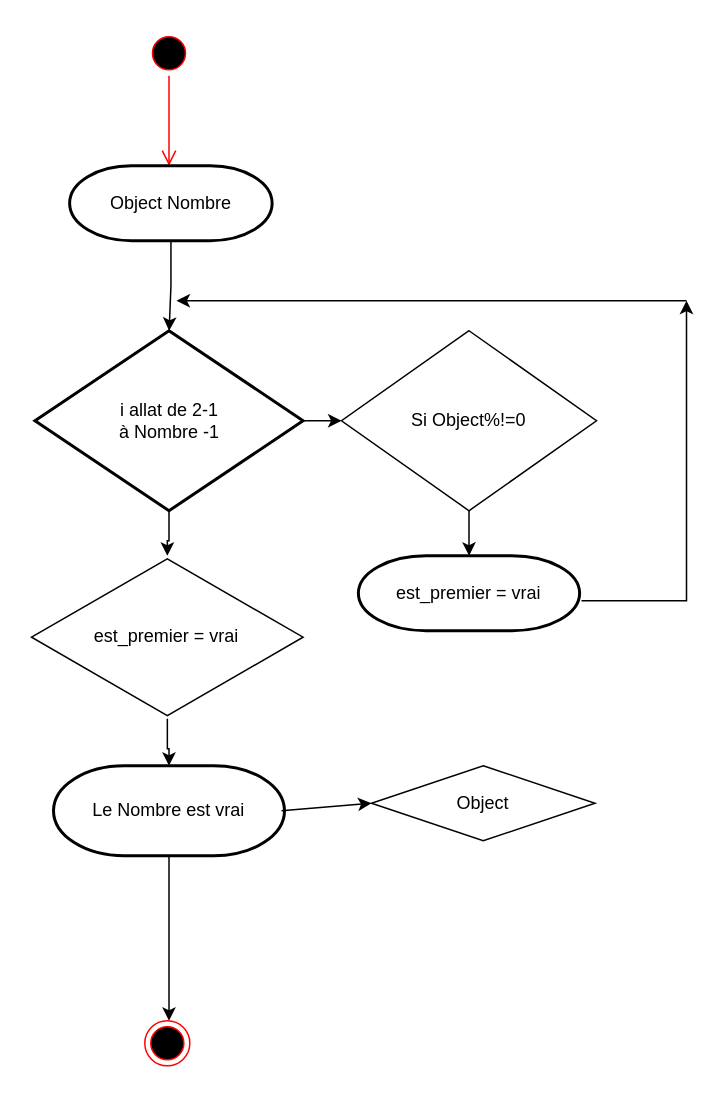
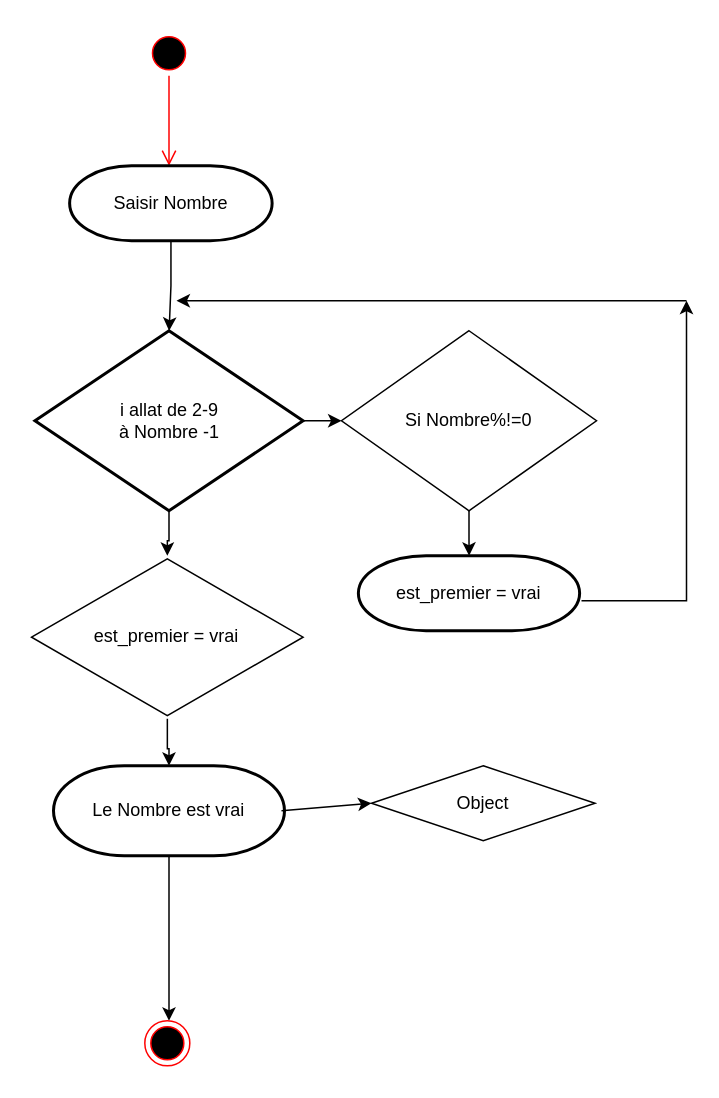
(171, 203) -> (171, 203)
(170, 421) -> (170, 421)
(469, 421) -> (469, 421)
